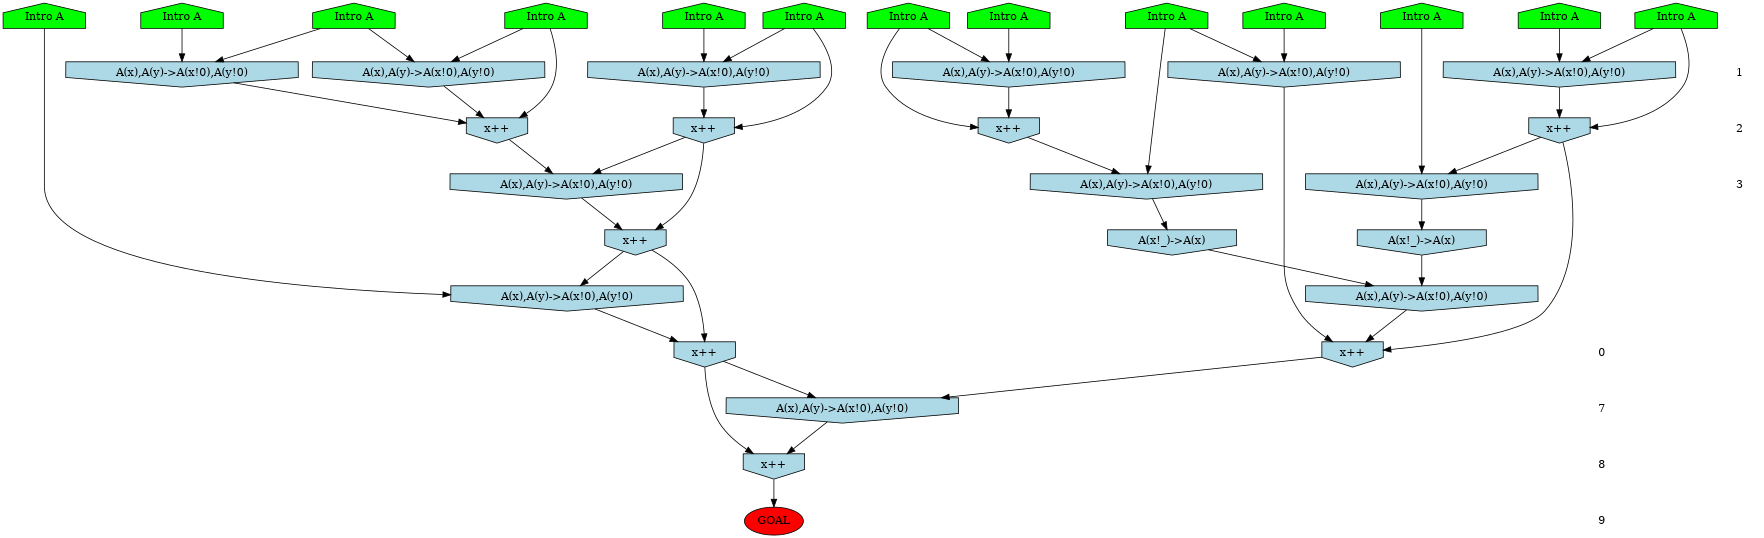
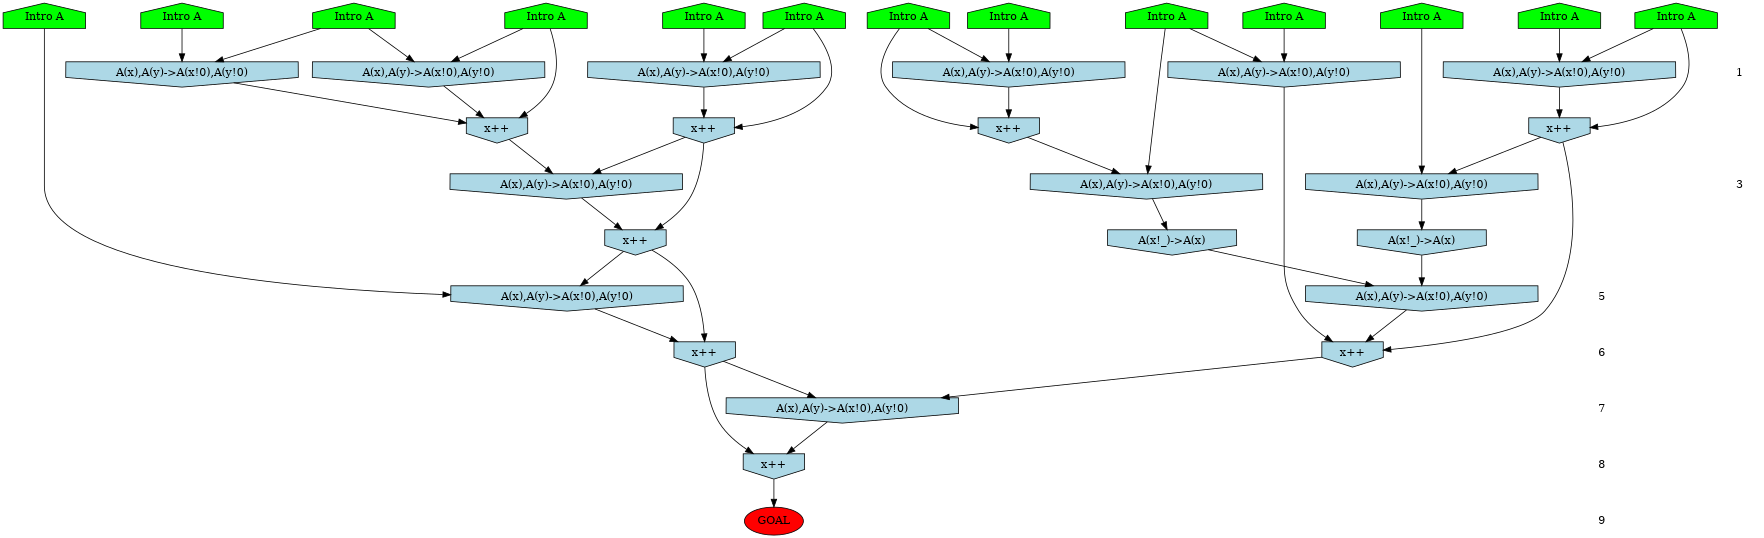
(1740, 129) -> none
none -> (1602, 297)
(1602, 353) -> (1602, 353)
